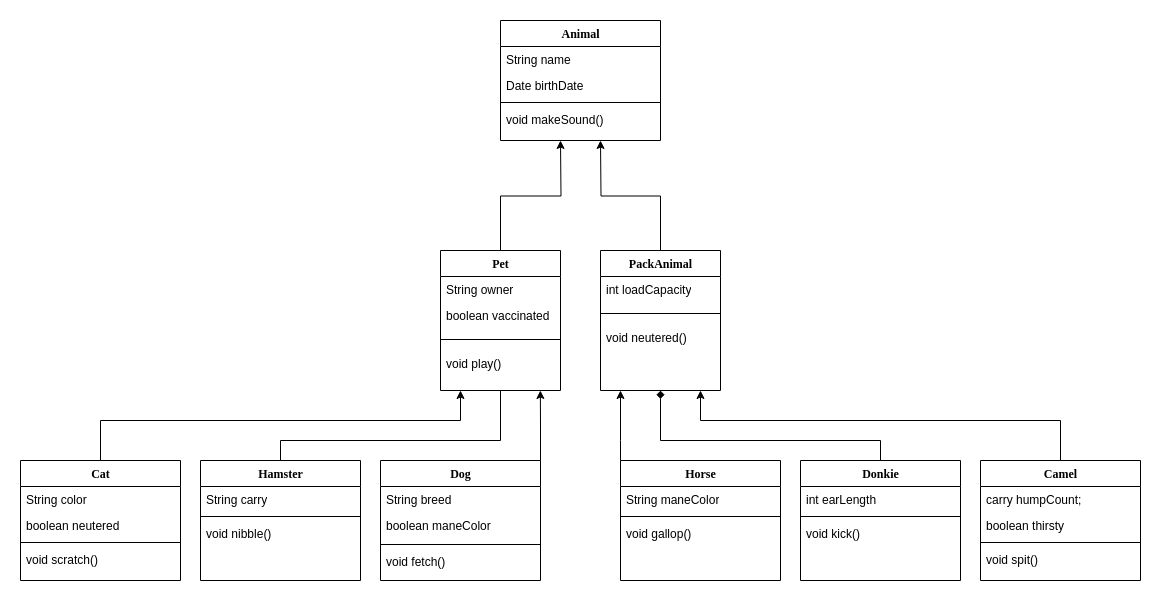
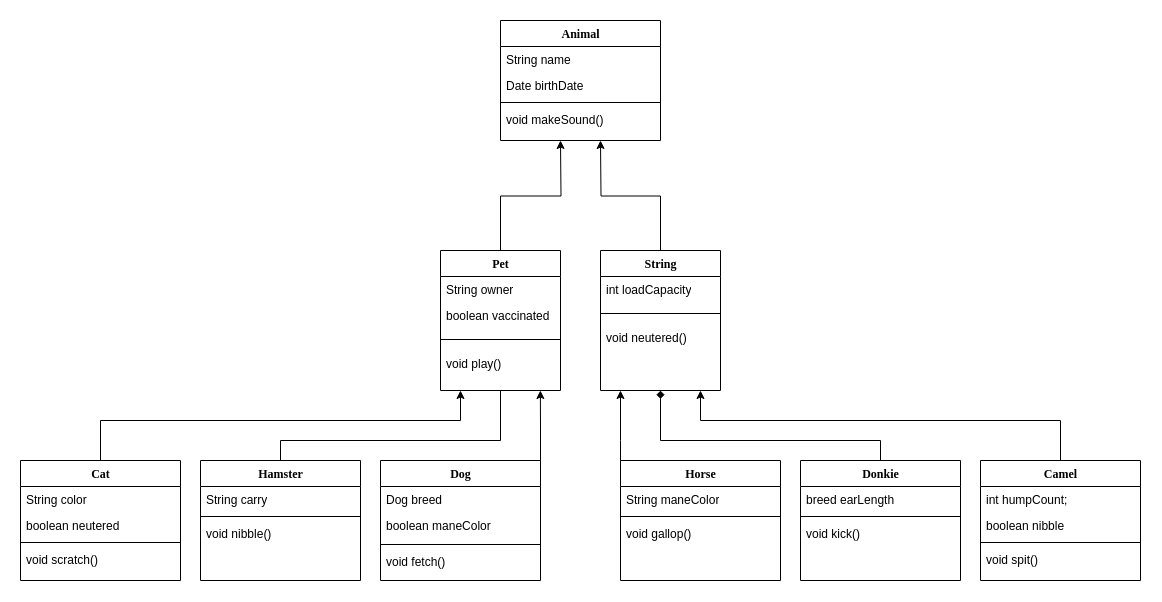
(661, 265) -> (661, 265)
(424, 501) -> (415, 501)
(847, 501) -> (855, 501)
(1037, 501) -> (1029, 501)
(1032, 527) -> (1027, 527)
